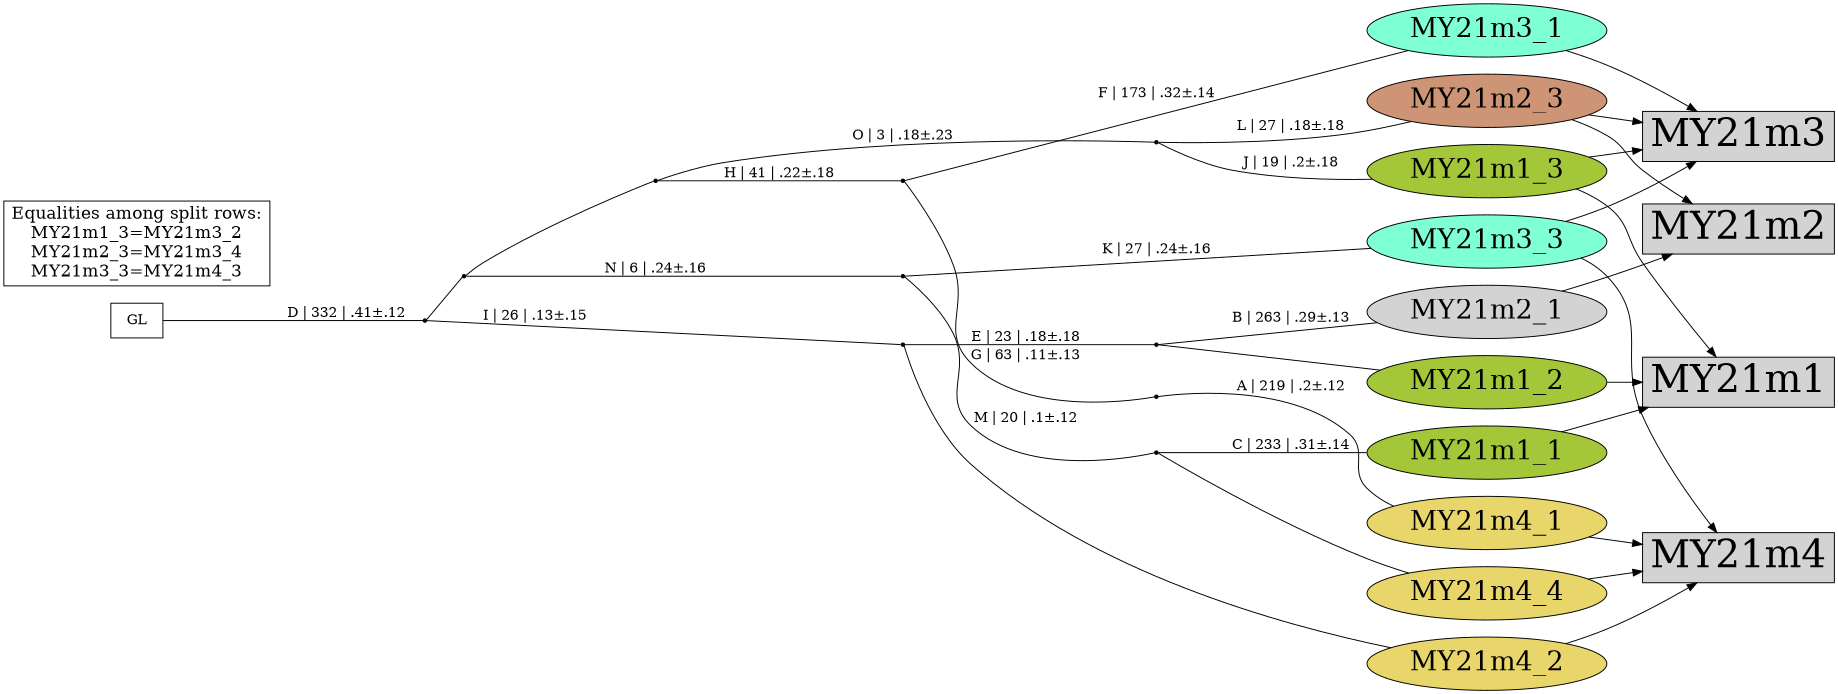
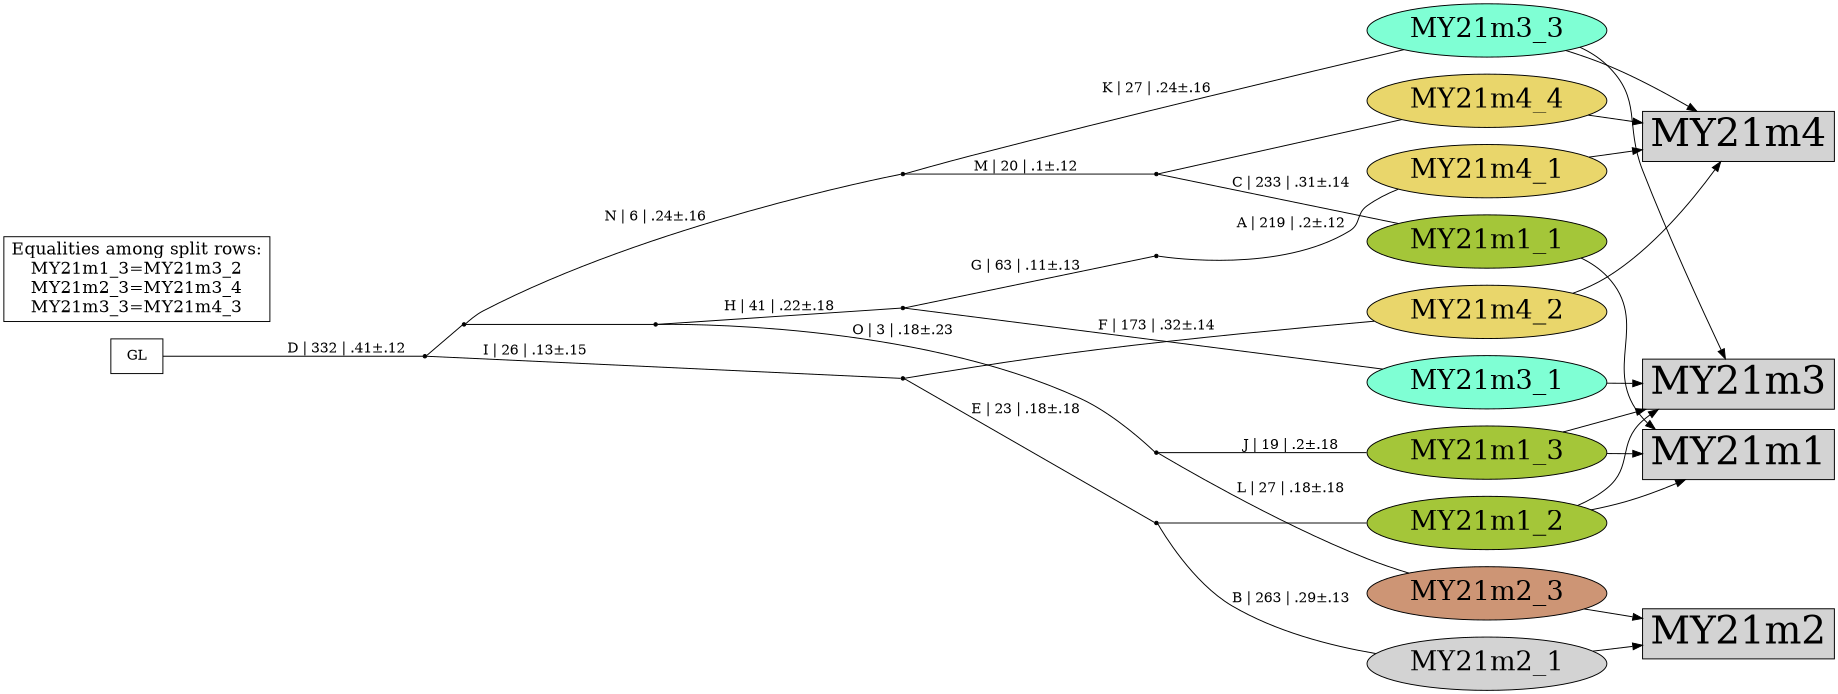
(1611, 118) -> (1622, 467)
